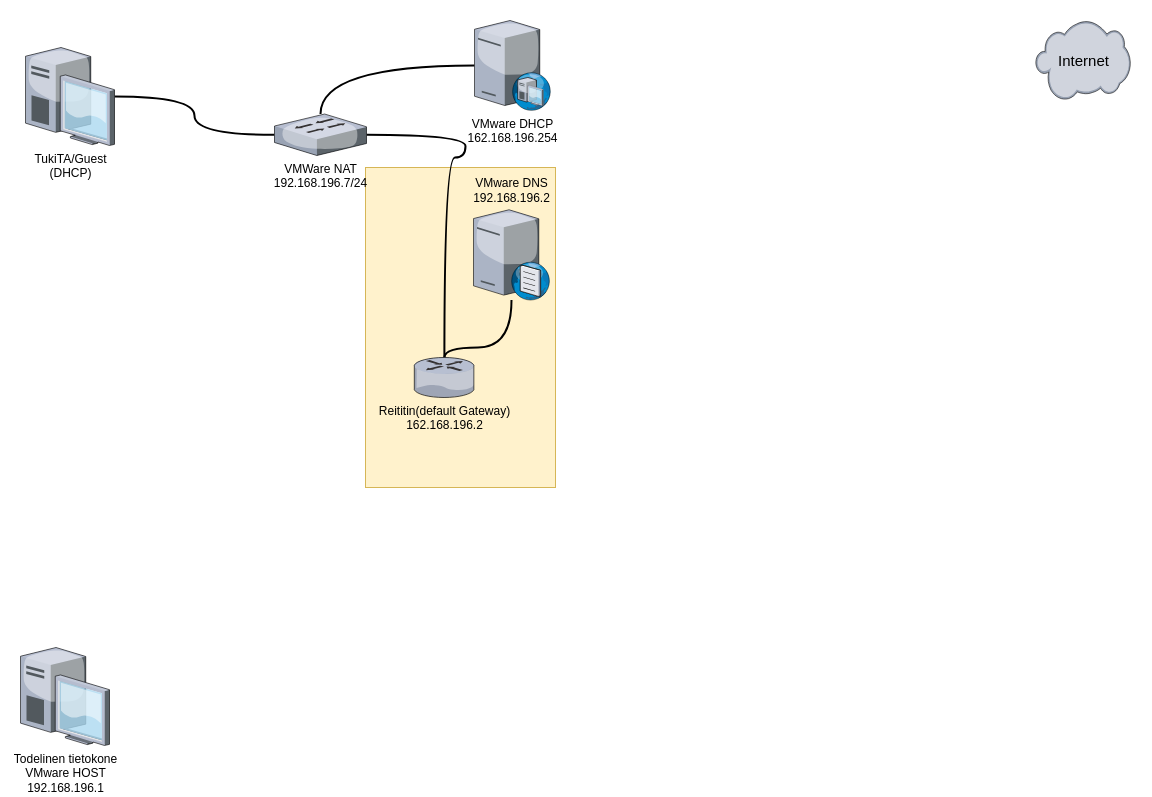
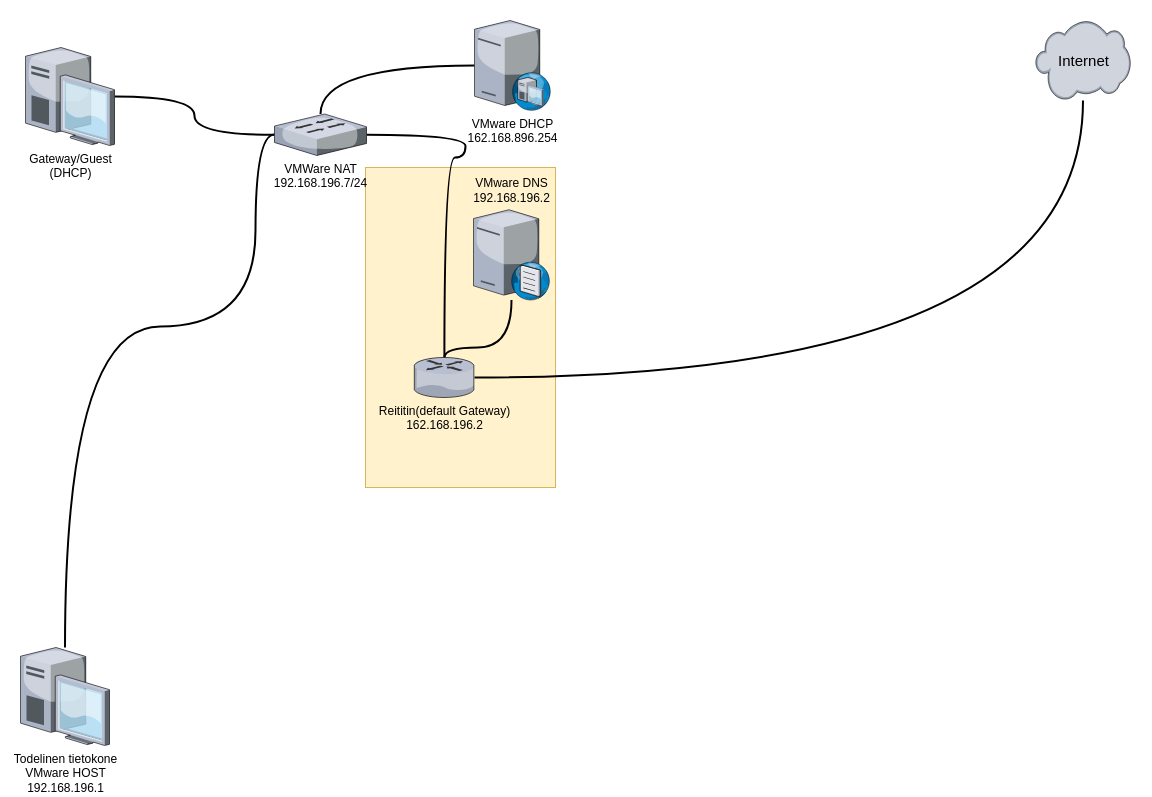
(513, 132) -> (513, 132)
(71, 167) -> (71, 167)
none -> (840, 339)
none -> (114, 353)
